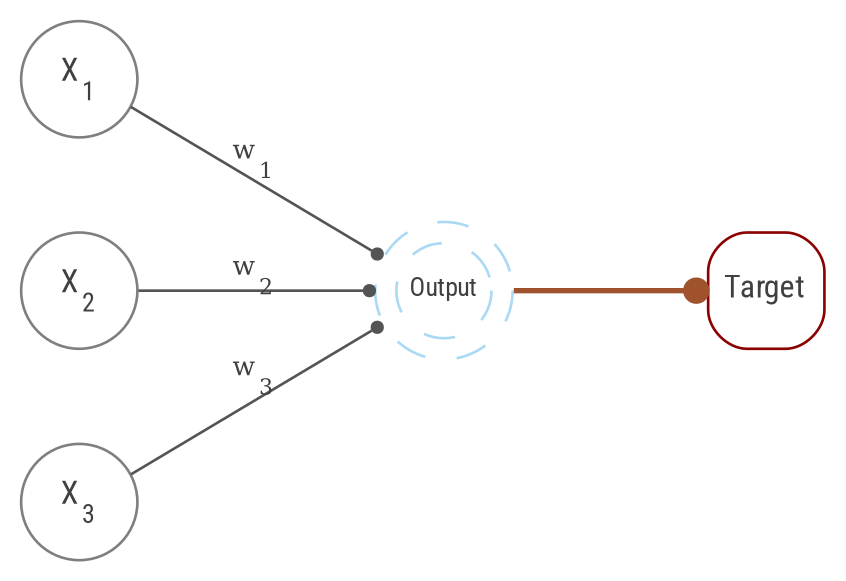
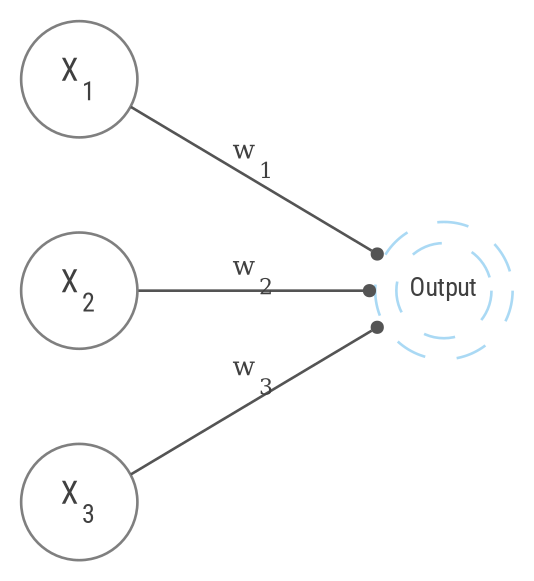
(766, 291) -> none
